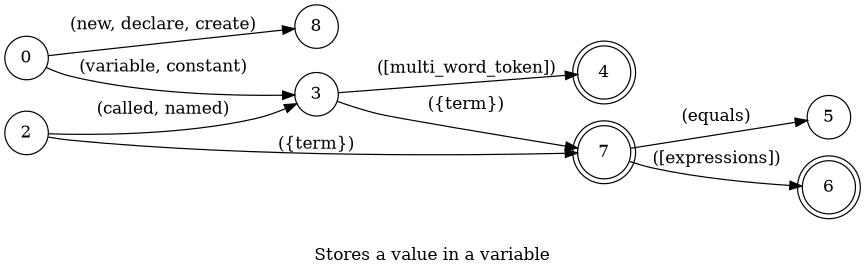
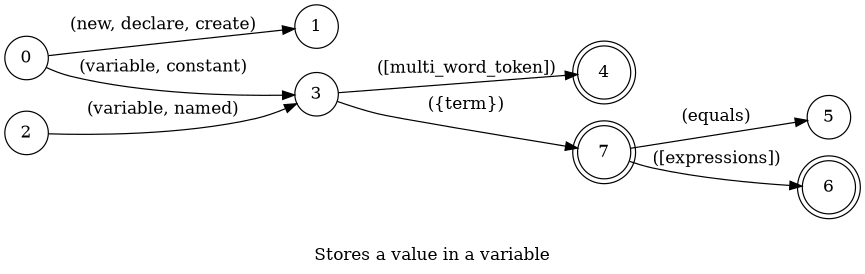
(317, 27) -> (317, 27)
(163, 109) -> (163, 109)
(306, 153) -> none
